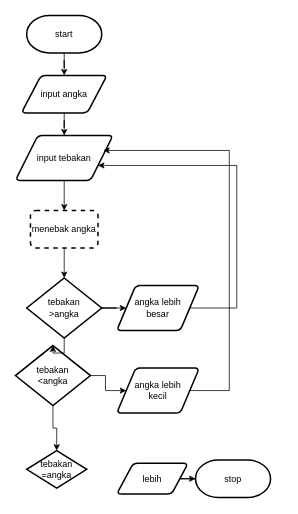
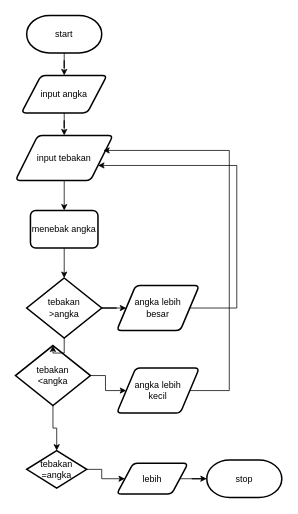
(64, 229) -> (64, 229)
none -> (102, 475)
(233, 479) -> (244, 479)
